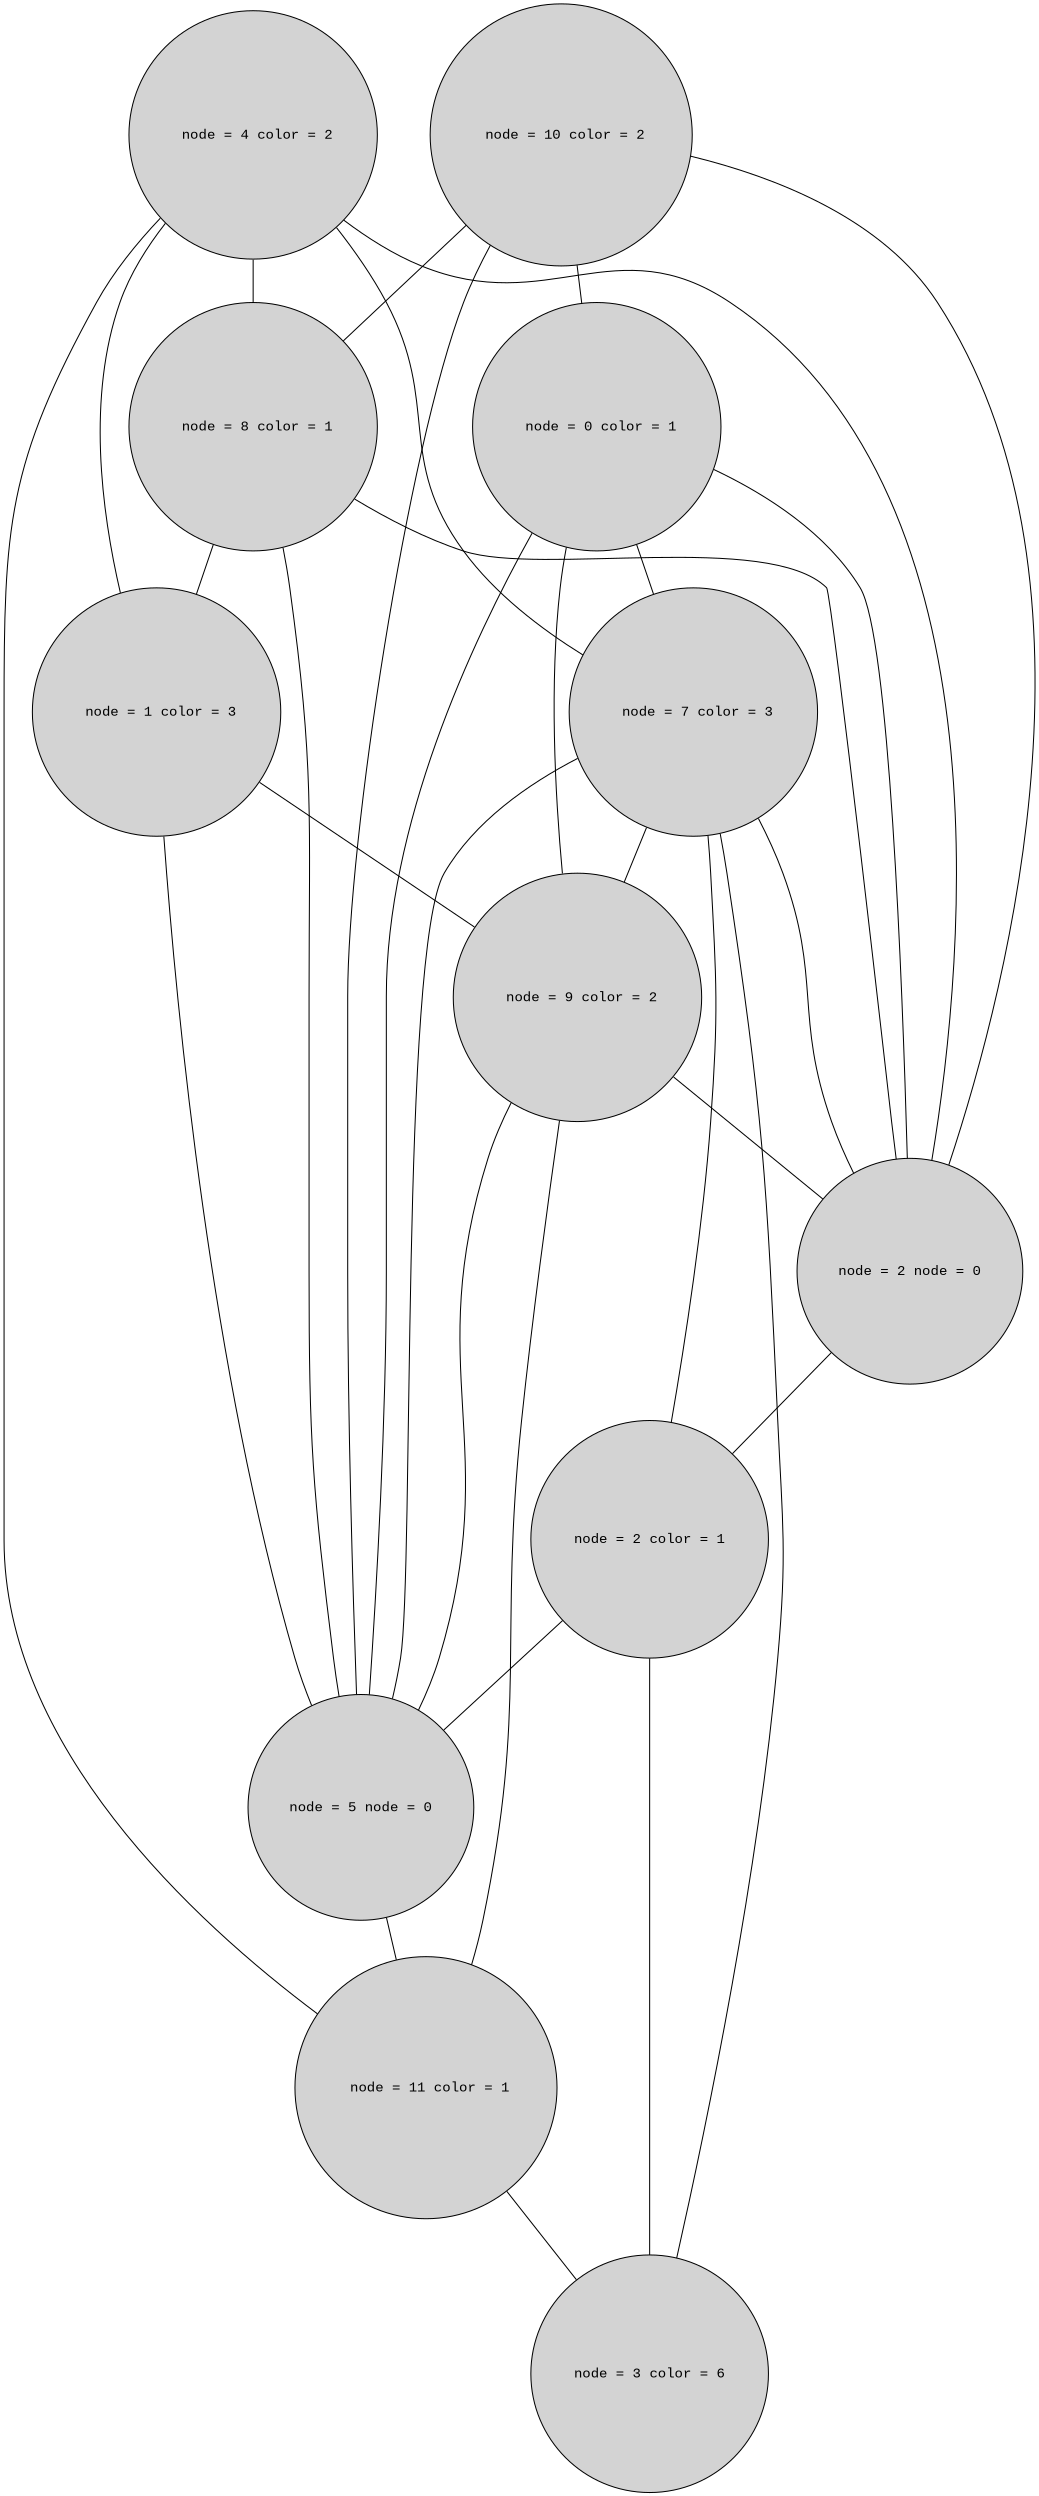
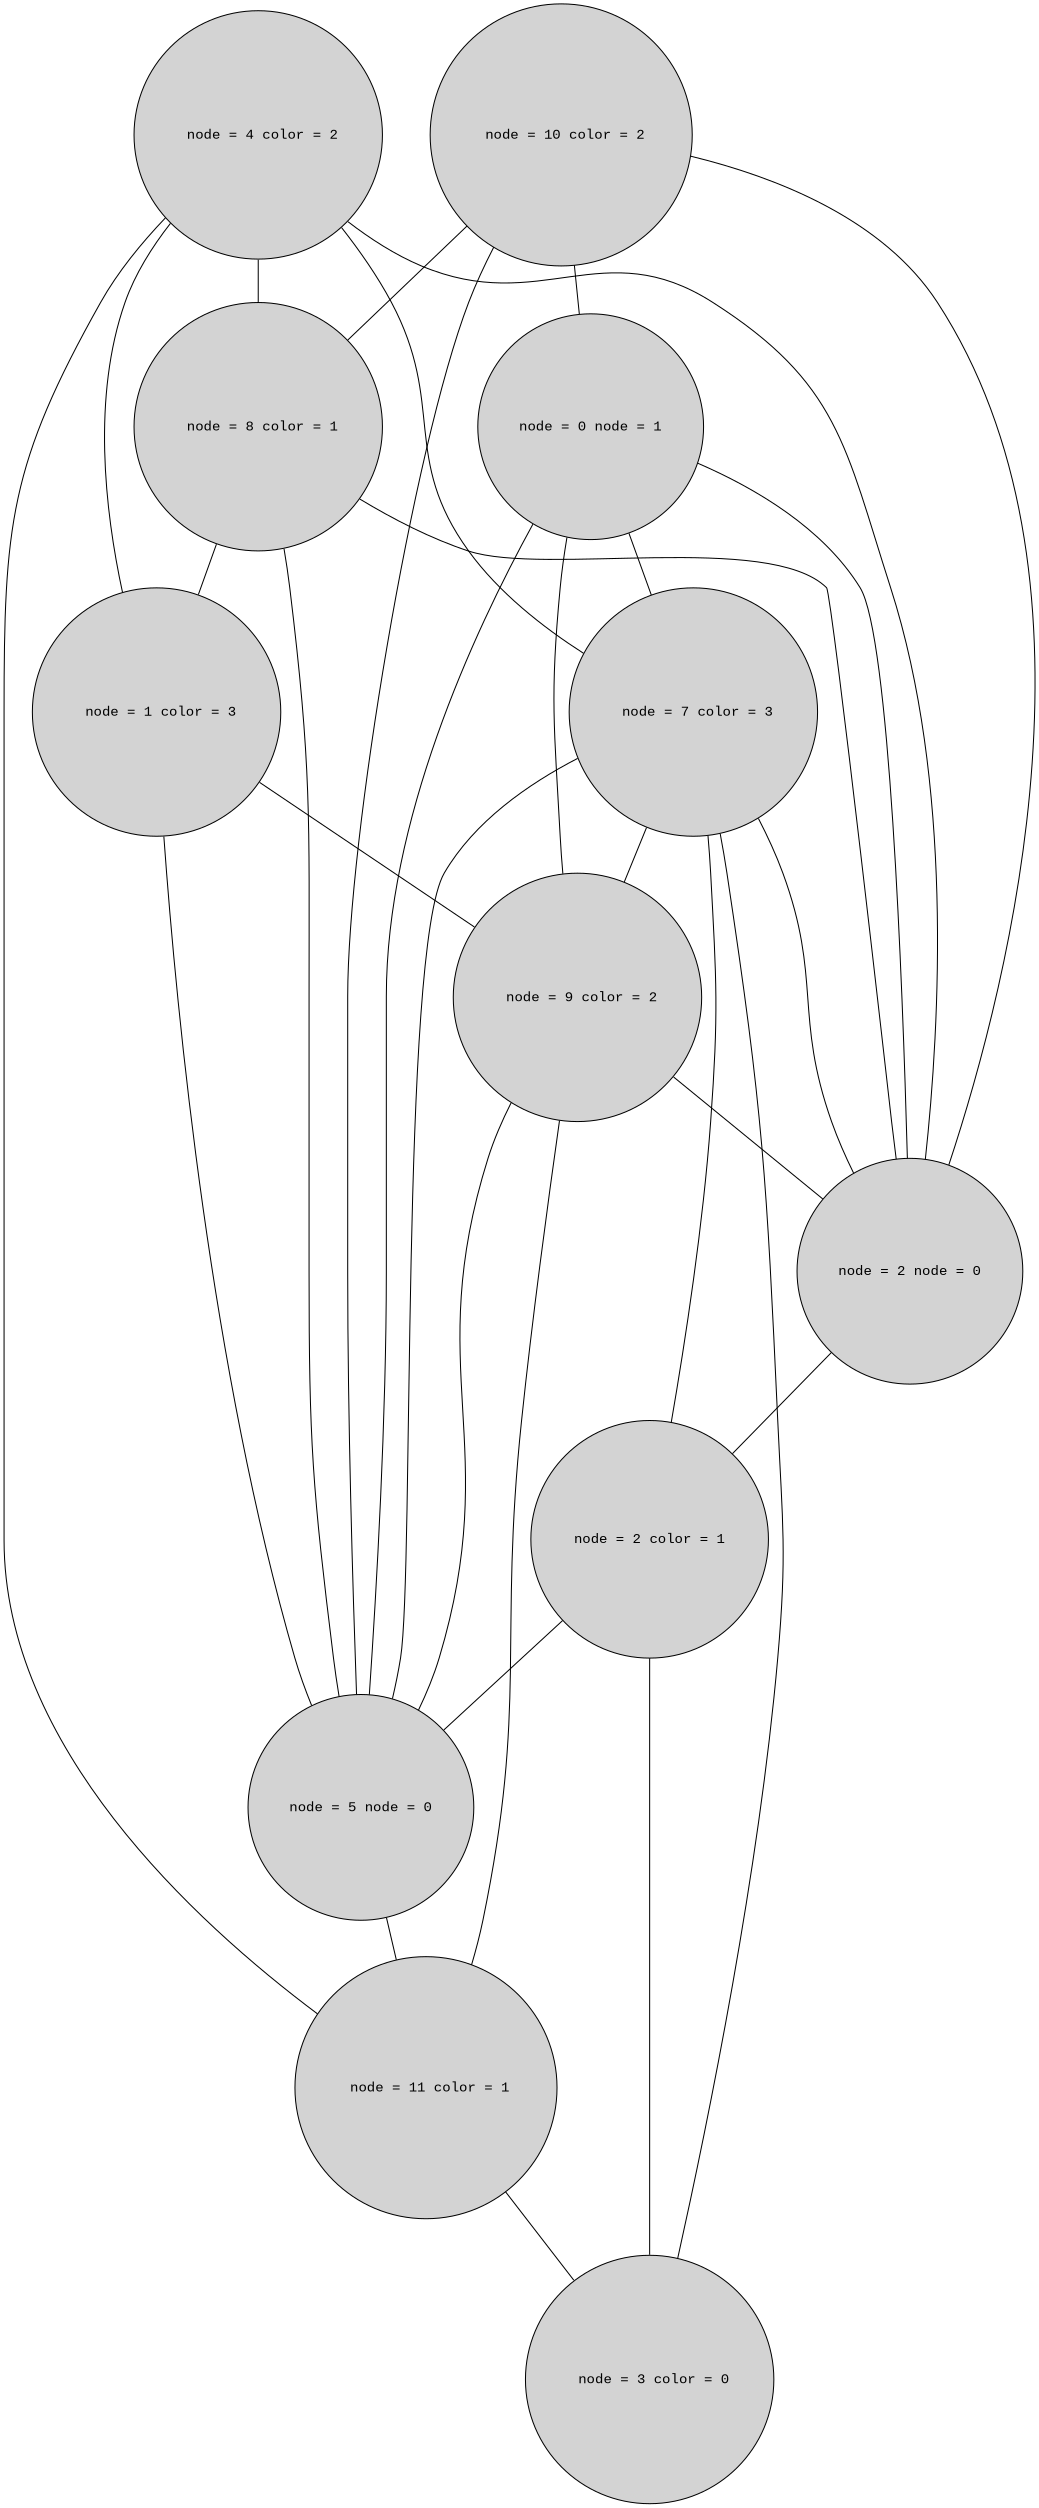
(597, 427) -> (591, 427)
(650, 2374) -> (650, 2379)
